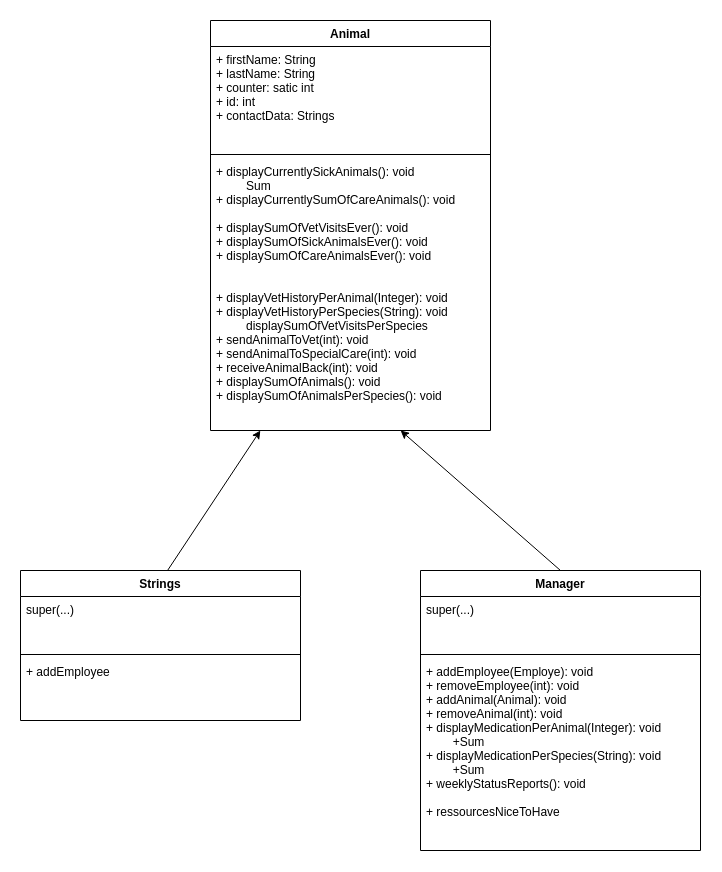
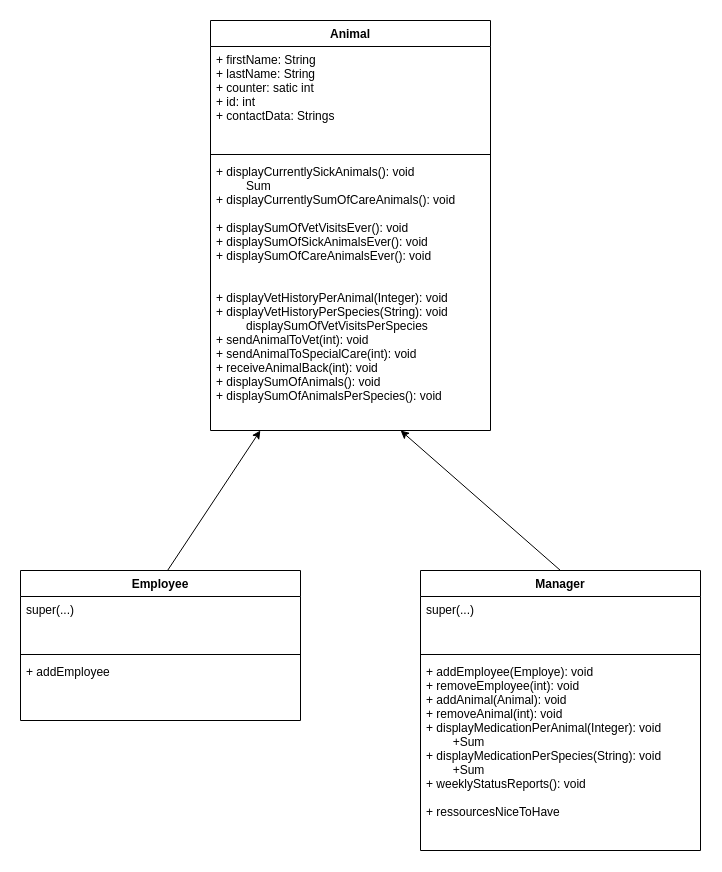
(160, 584) -> (160, 584)
